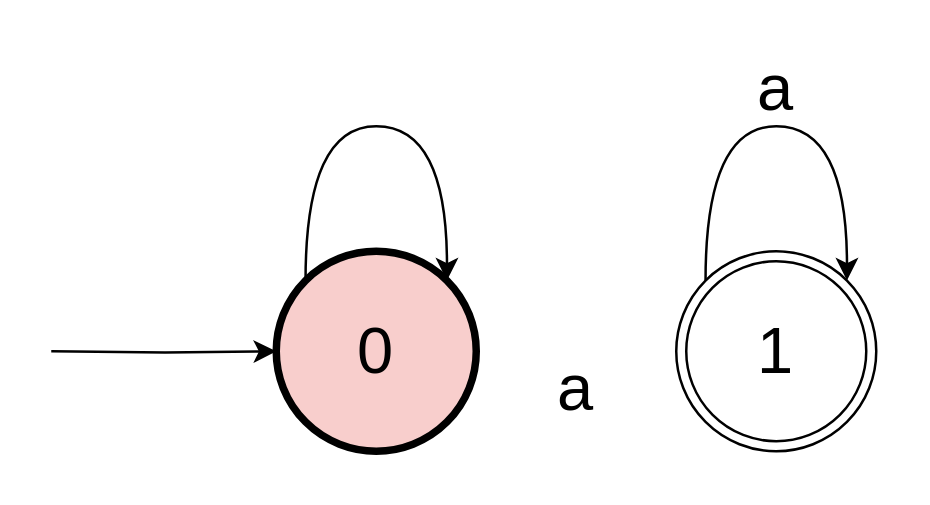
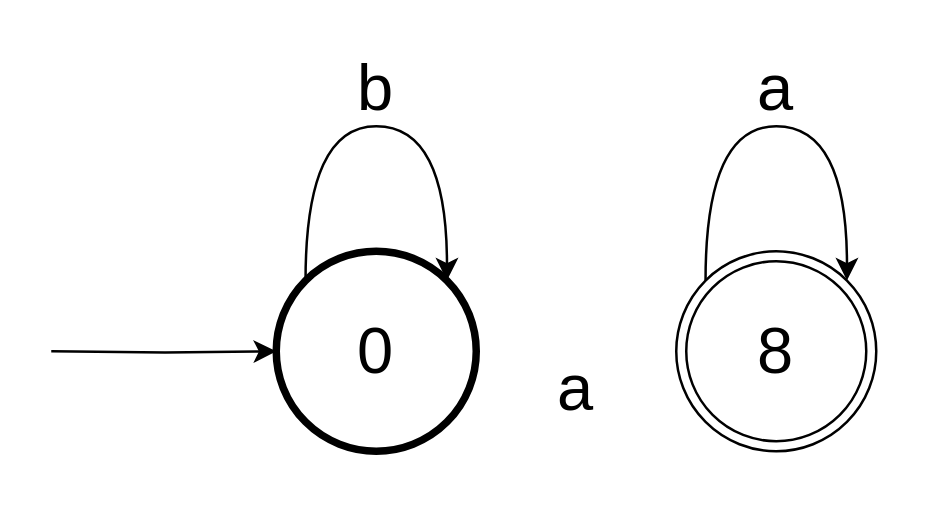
none -> (376, 89)
(376, 351) -> (376, 351)
(776, 351) -> (776, 351)
